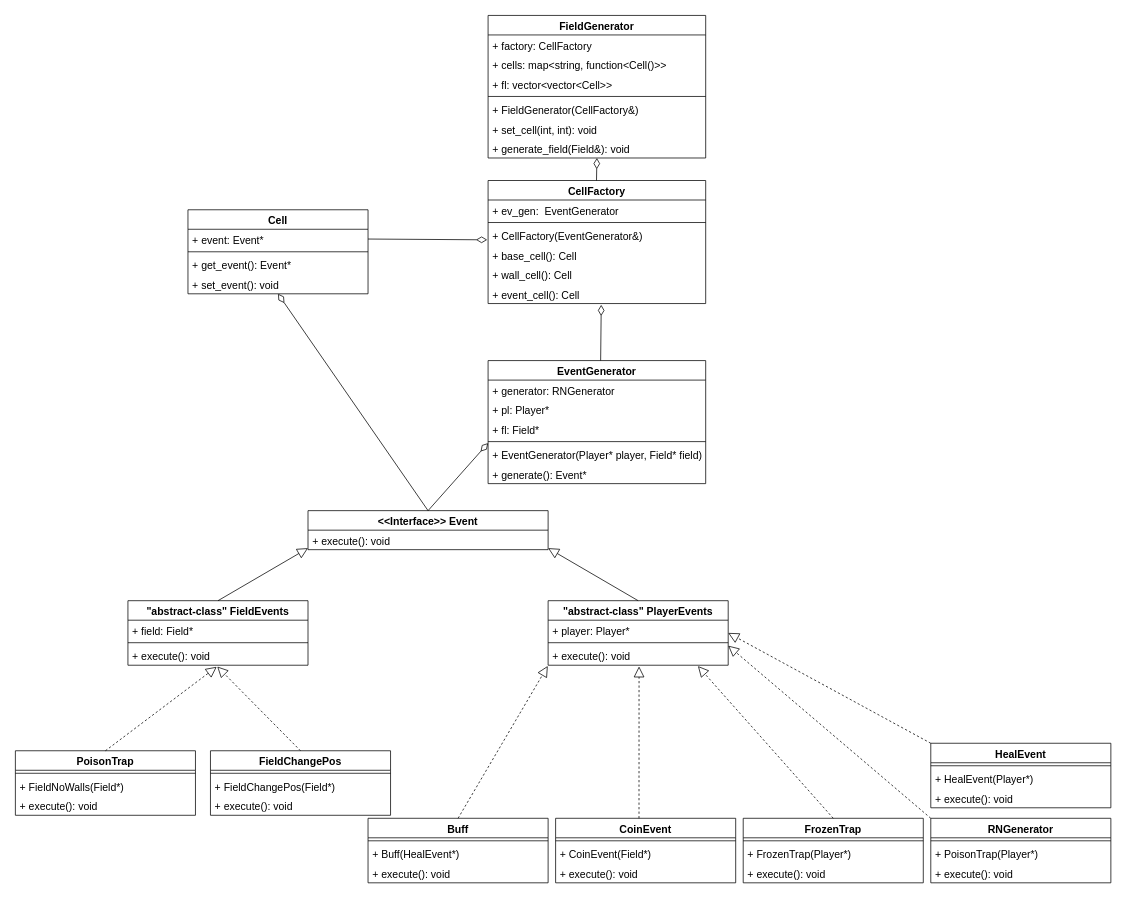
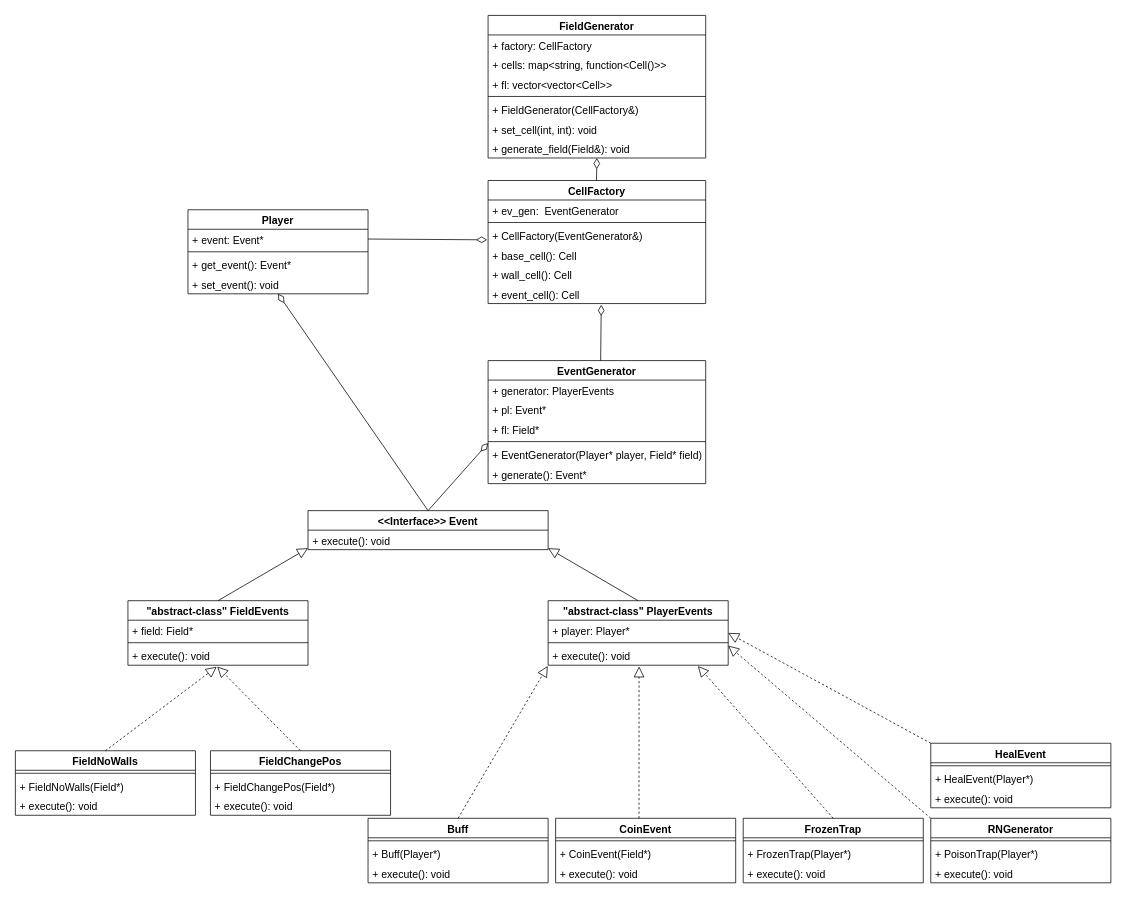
(278, 221) -> (278, 221)
(558, 391) -> (560, 391)
(523, 411) -> (522, 411)
(105, 762) -> (105, 762)
(422, 855) -> (413, 855)
